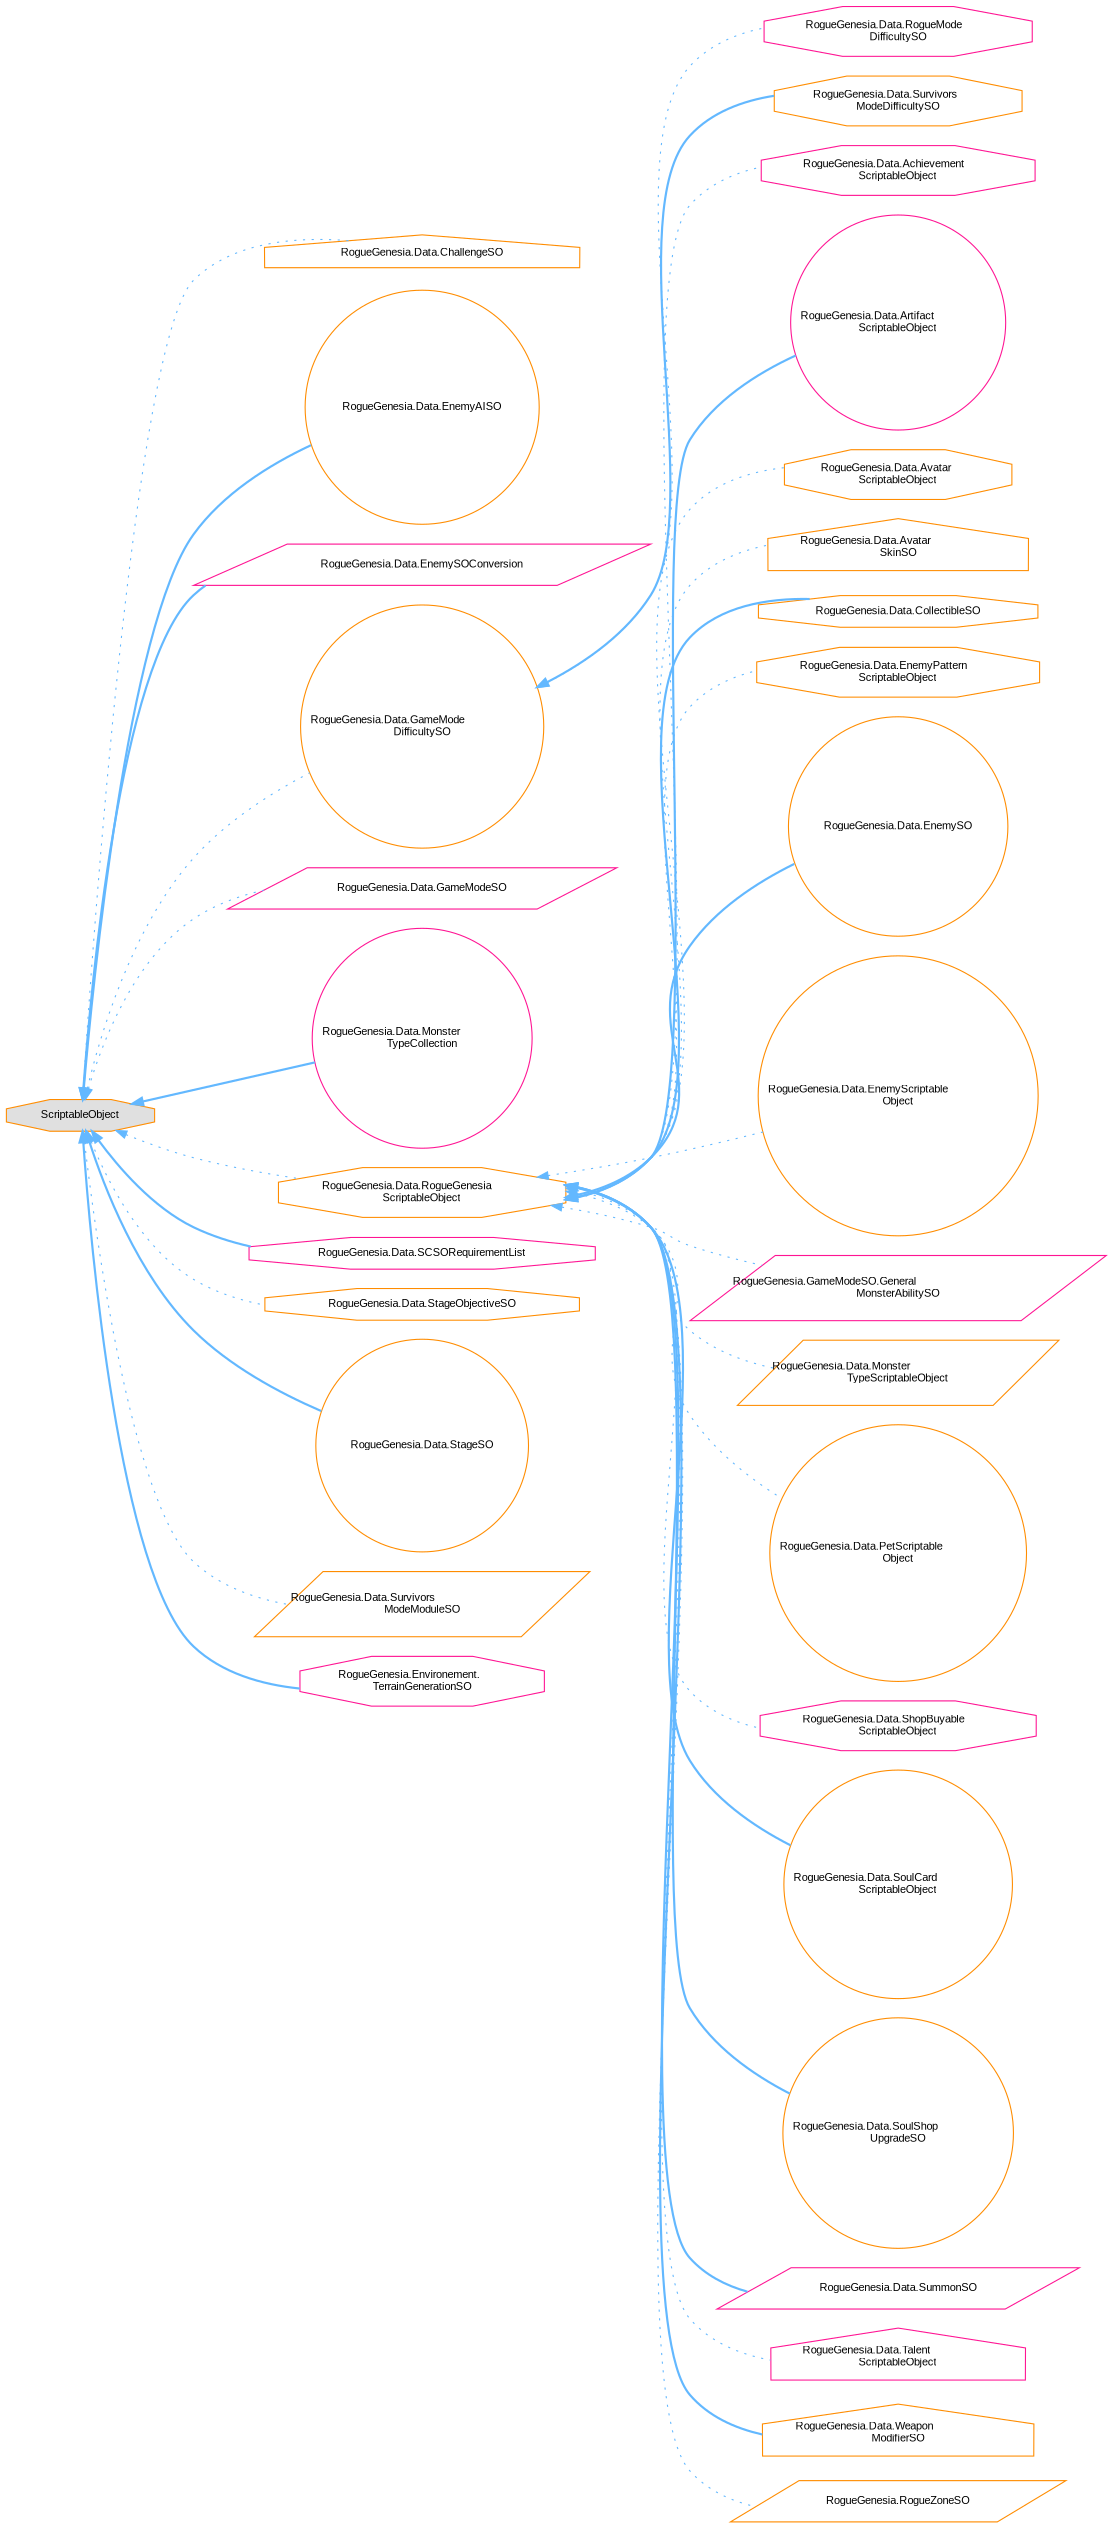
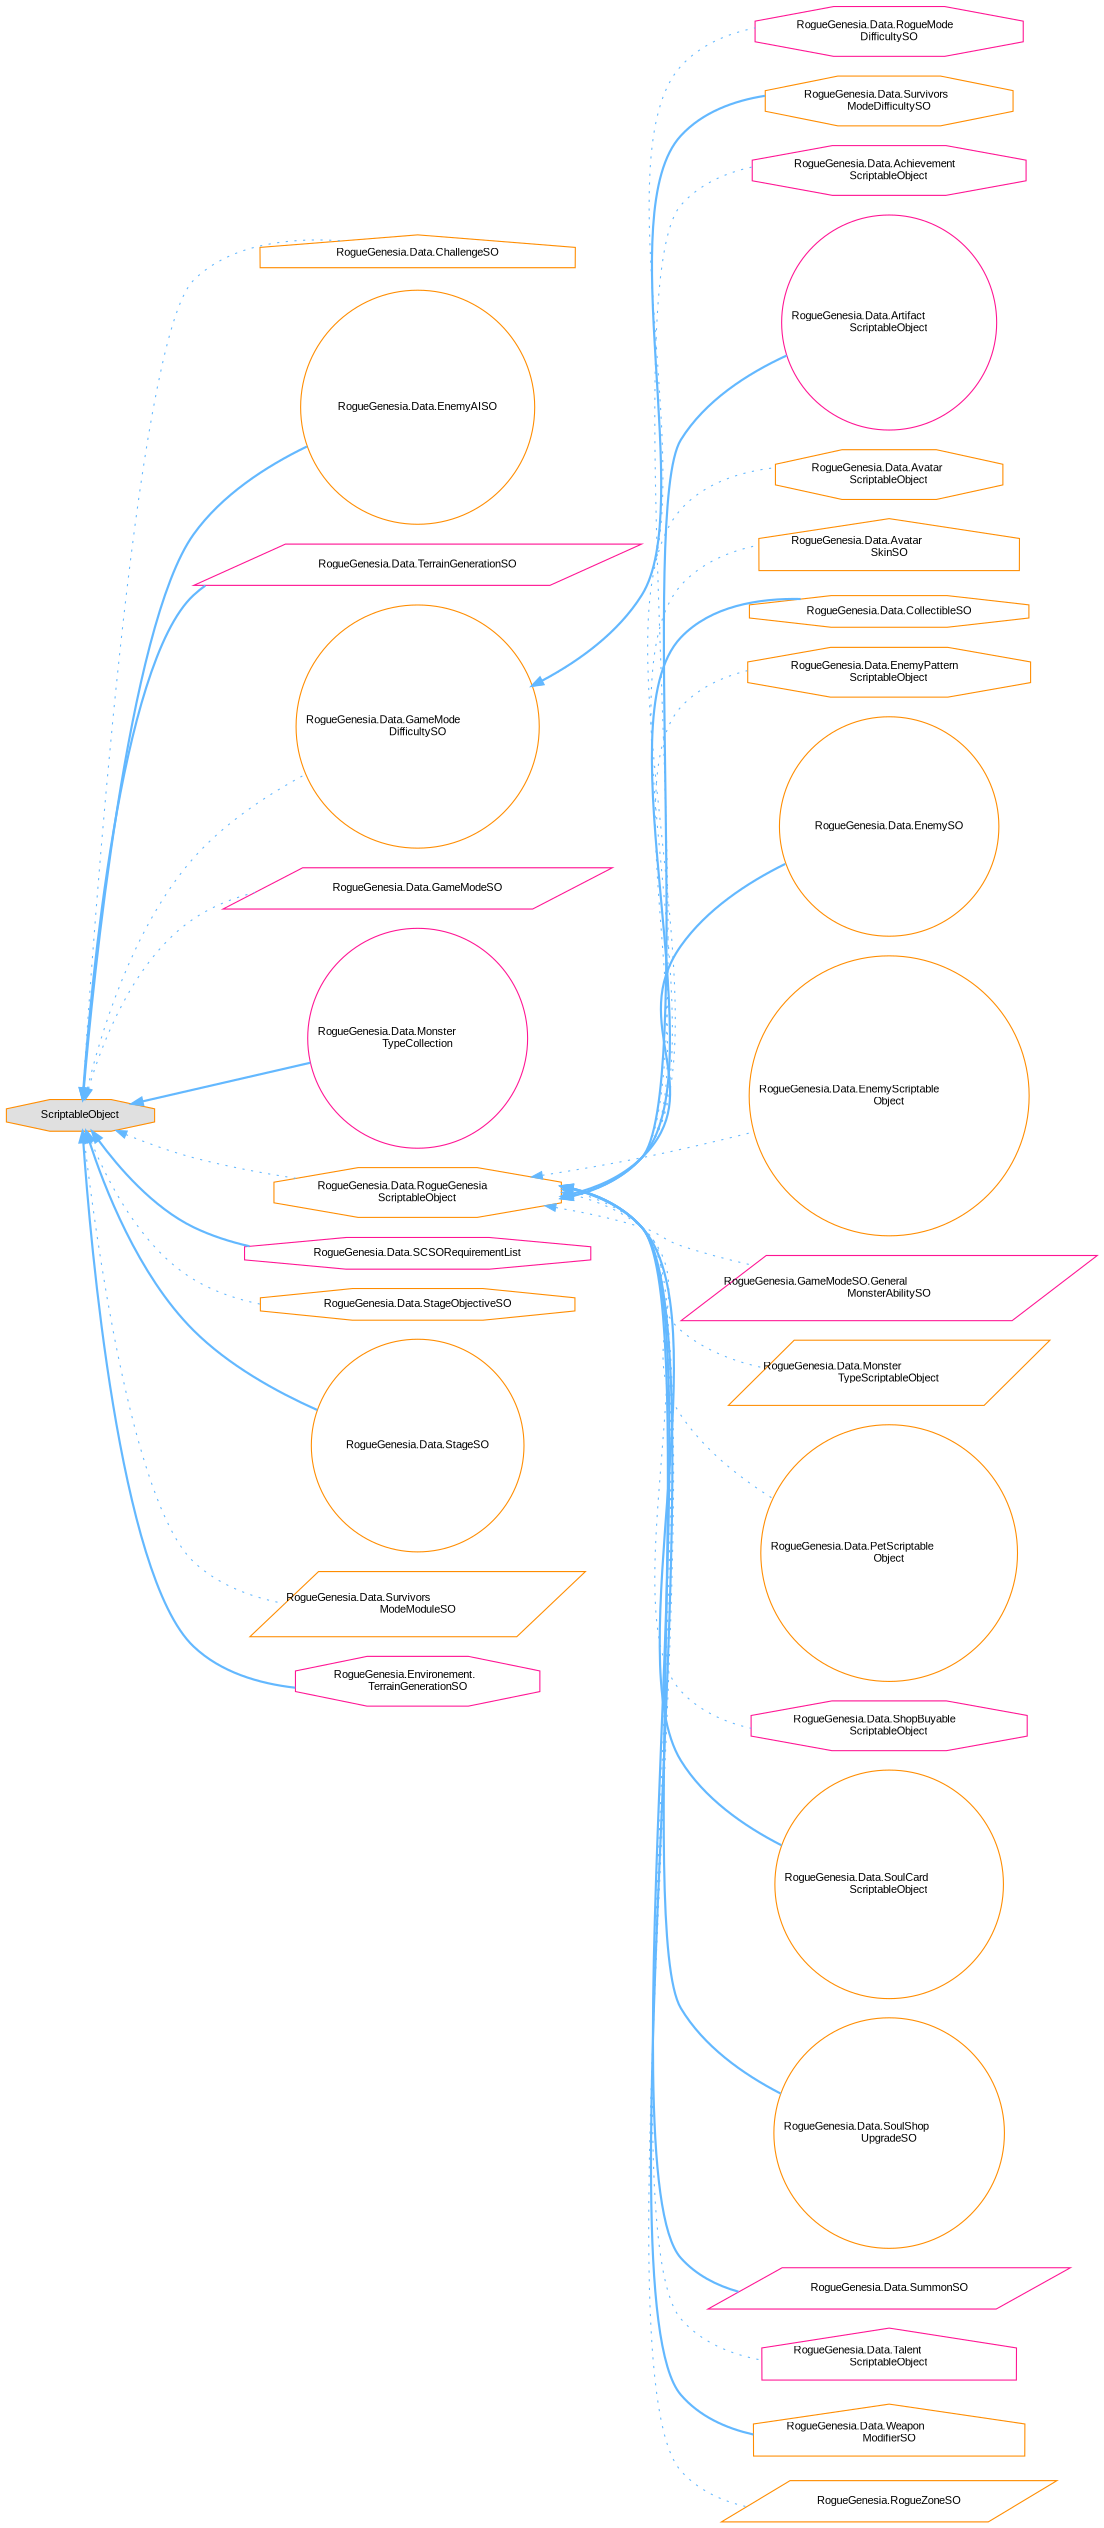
(422, 565) -> (418, 565)
